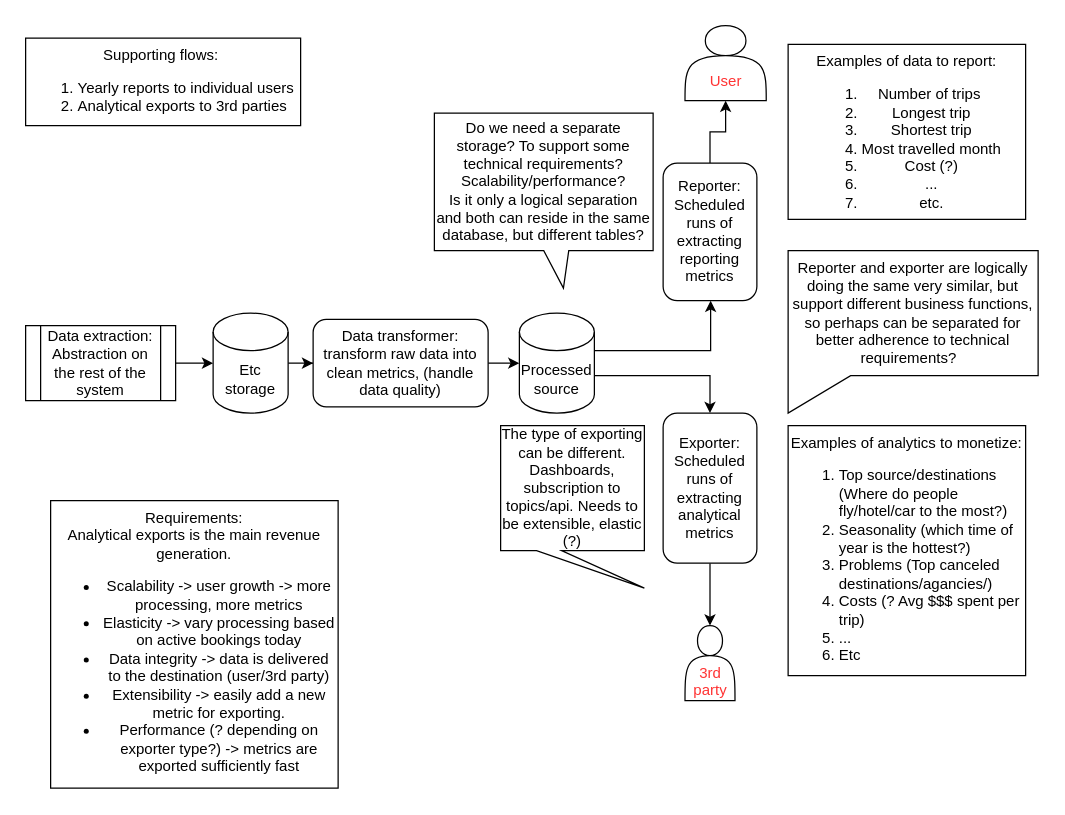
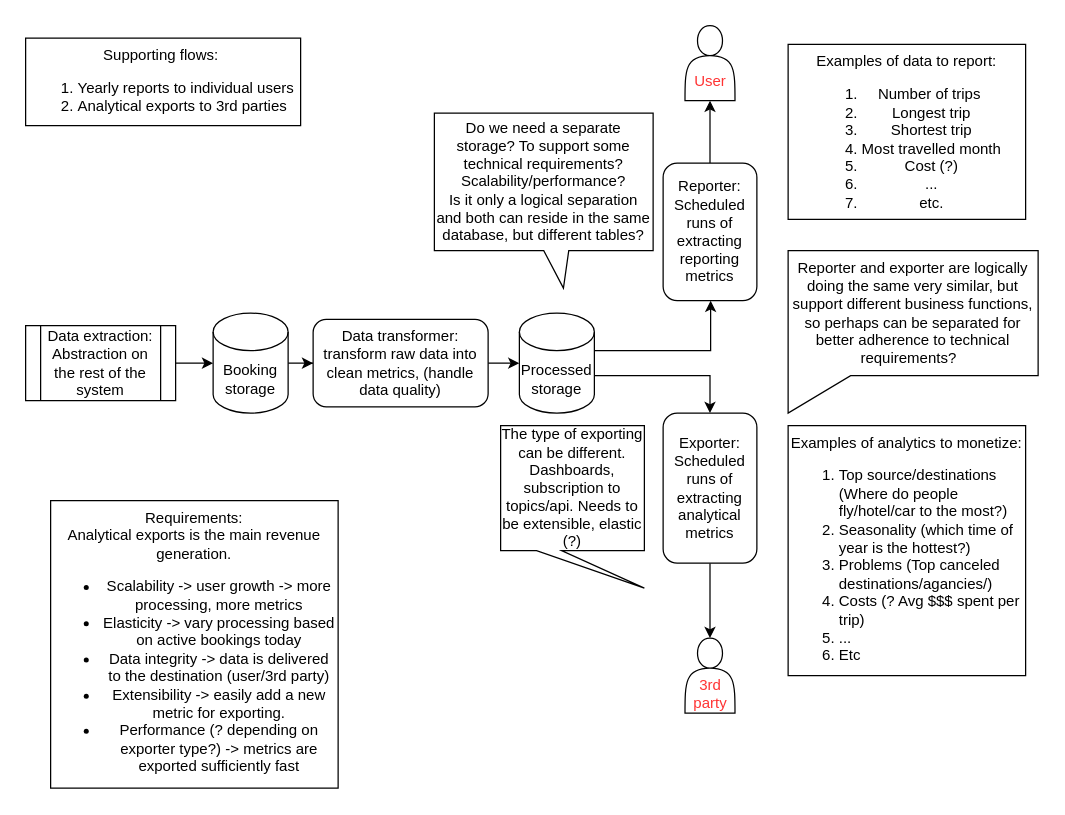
(726, 63) -> (710, 63)
(251, 379) -> (251, 379)
(557, 379) -> (557, 379)
(710, 663) -> (710, 676)
